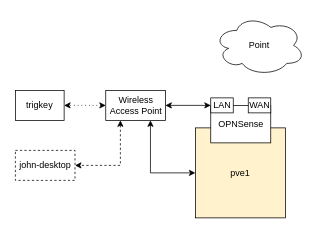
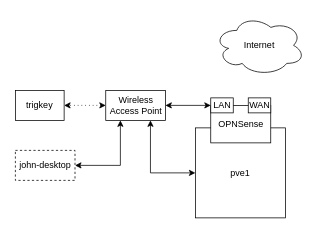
(260, 45) -> (260, 45)
(120, 165) -> (120, 165)
(240, 173) -> (240, 173)
